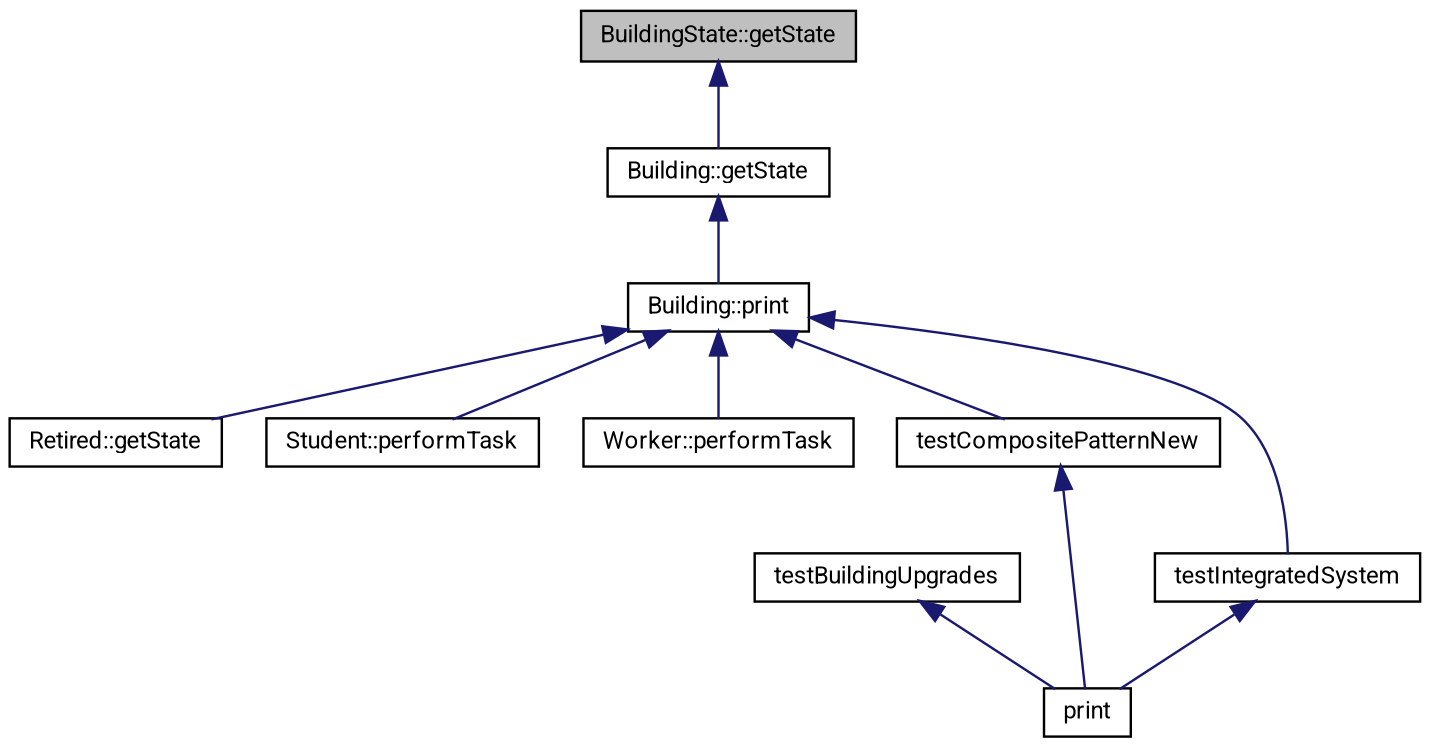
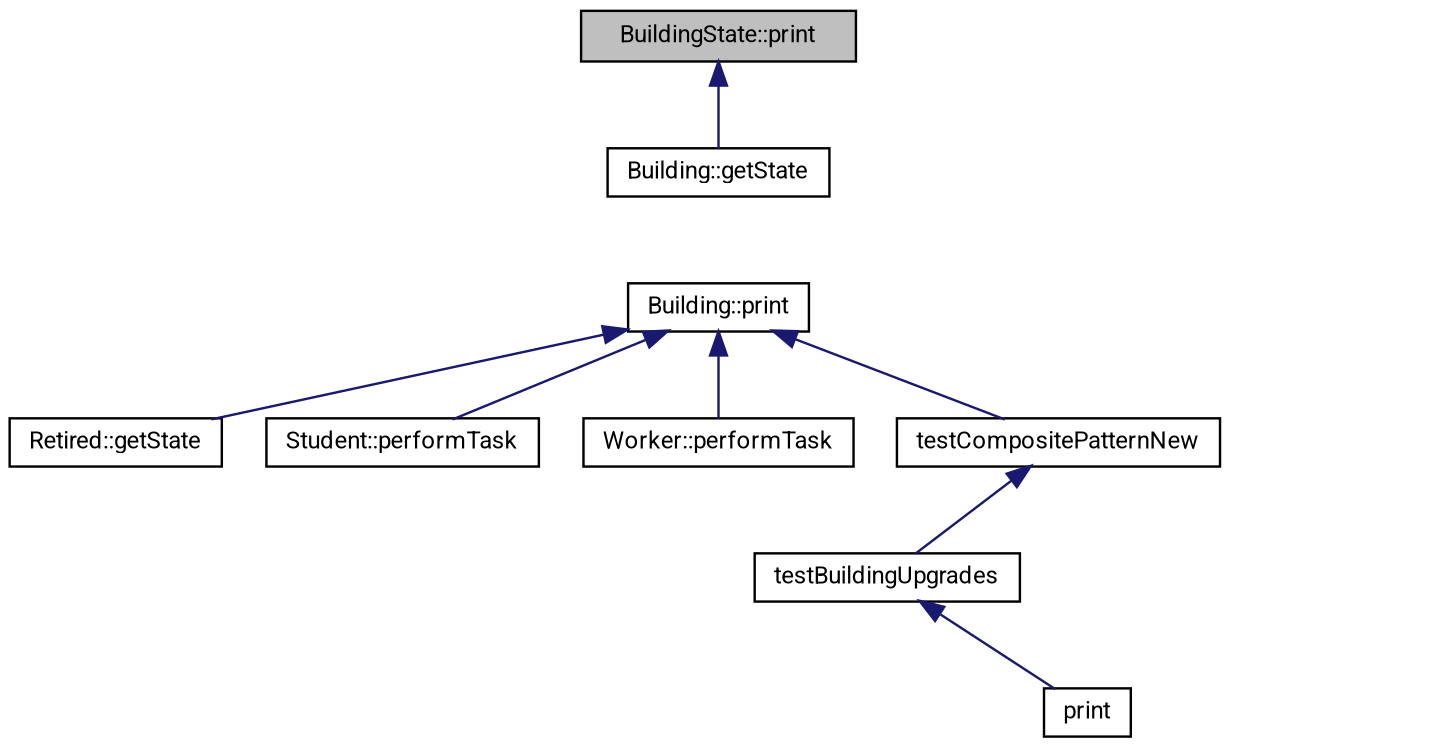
(719, 36) -> (719, 36)
(719, 253) -> none
(1288, 577) -> none
(1074, 590) -> (963, 517)
